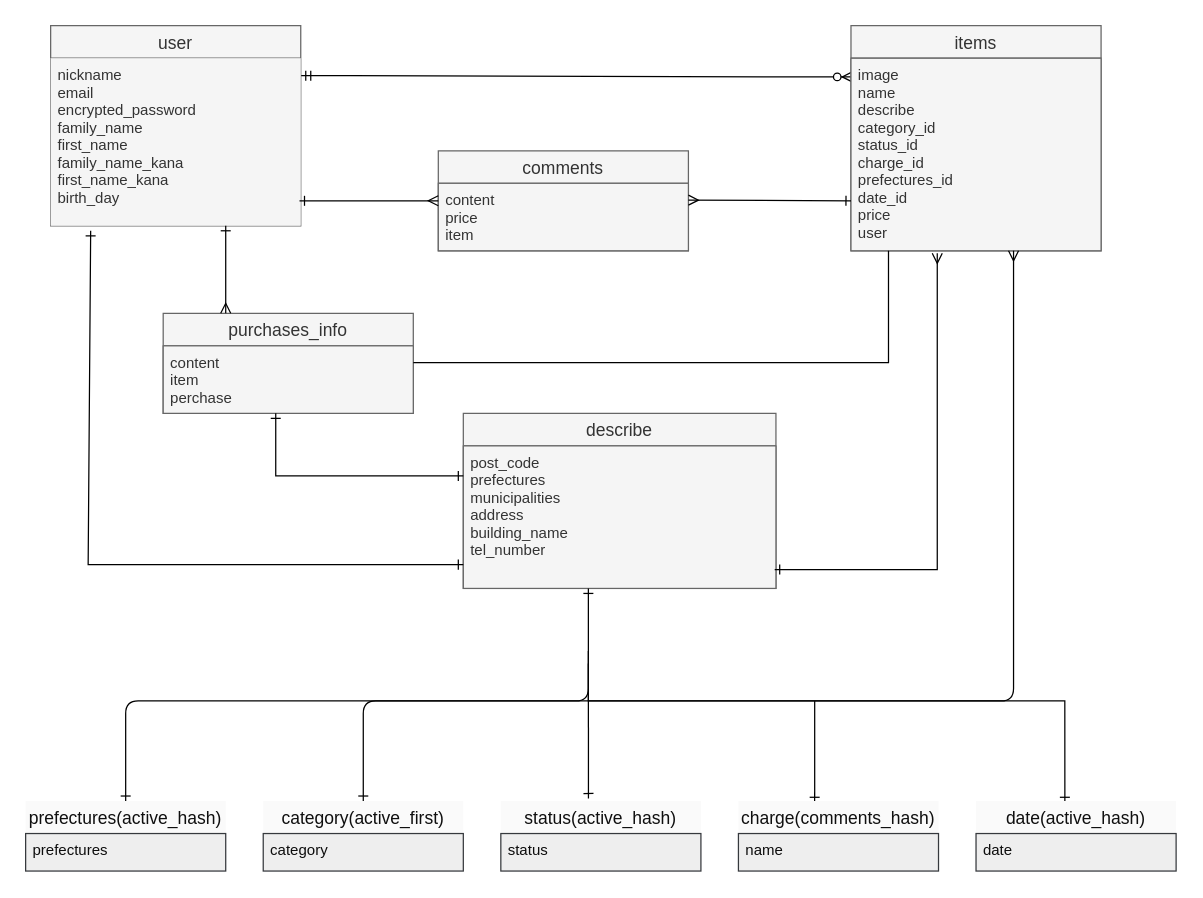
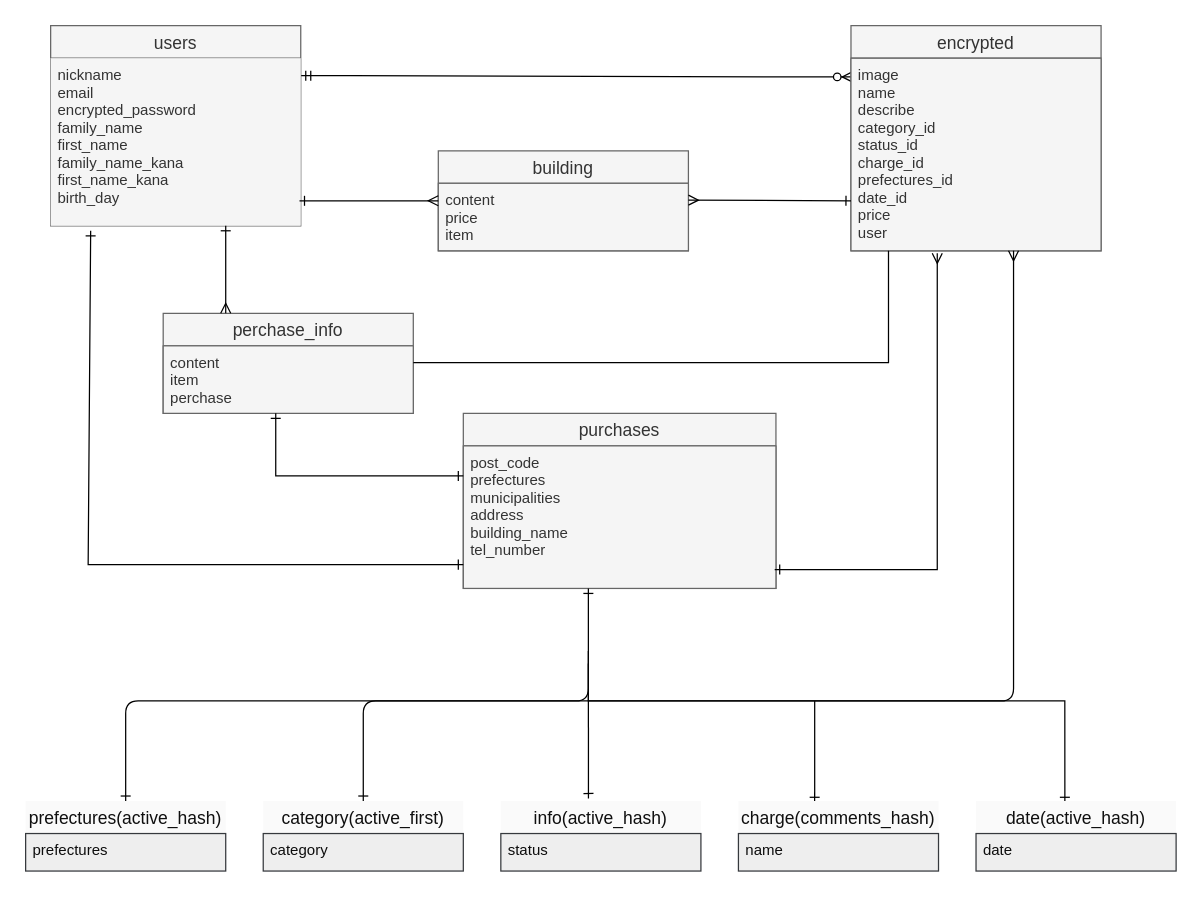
(175, 43) -> (175, 43)
(975, 43) -> (975, 43)
(563, 168) -> (563, 168)
(288, 330) -> (288, 330)
(619, 430) -> (619, 430)
(600, 818) -> (600, 818)
